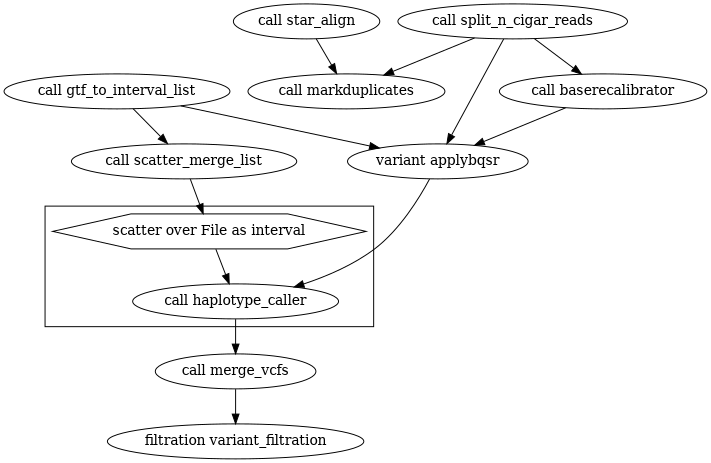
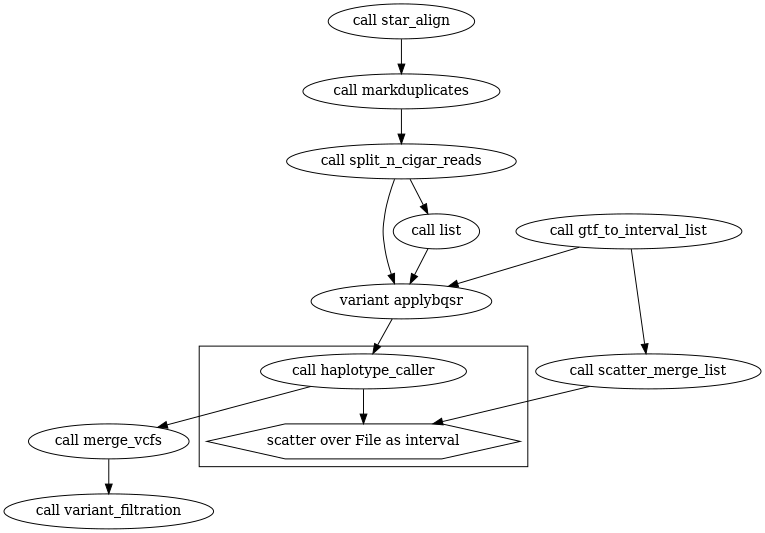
(434, 55) -> (401, 122)
(603, 91) -> (436, 231)
(221, 262) -> (364, 402)
(236, 441) -> (109, 511)
